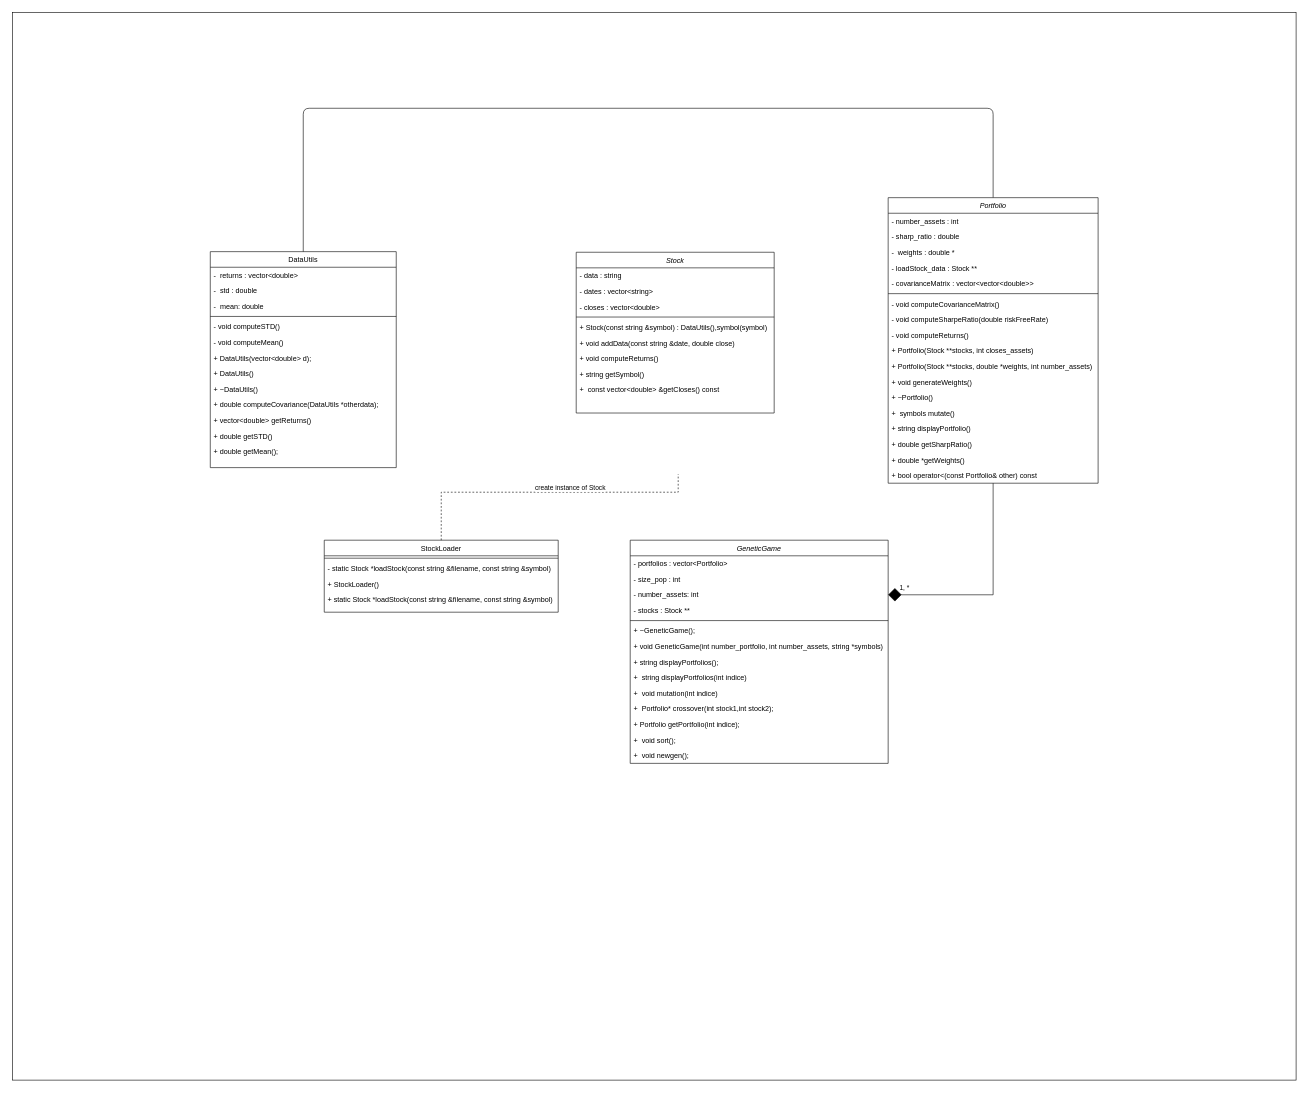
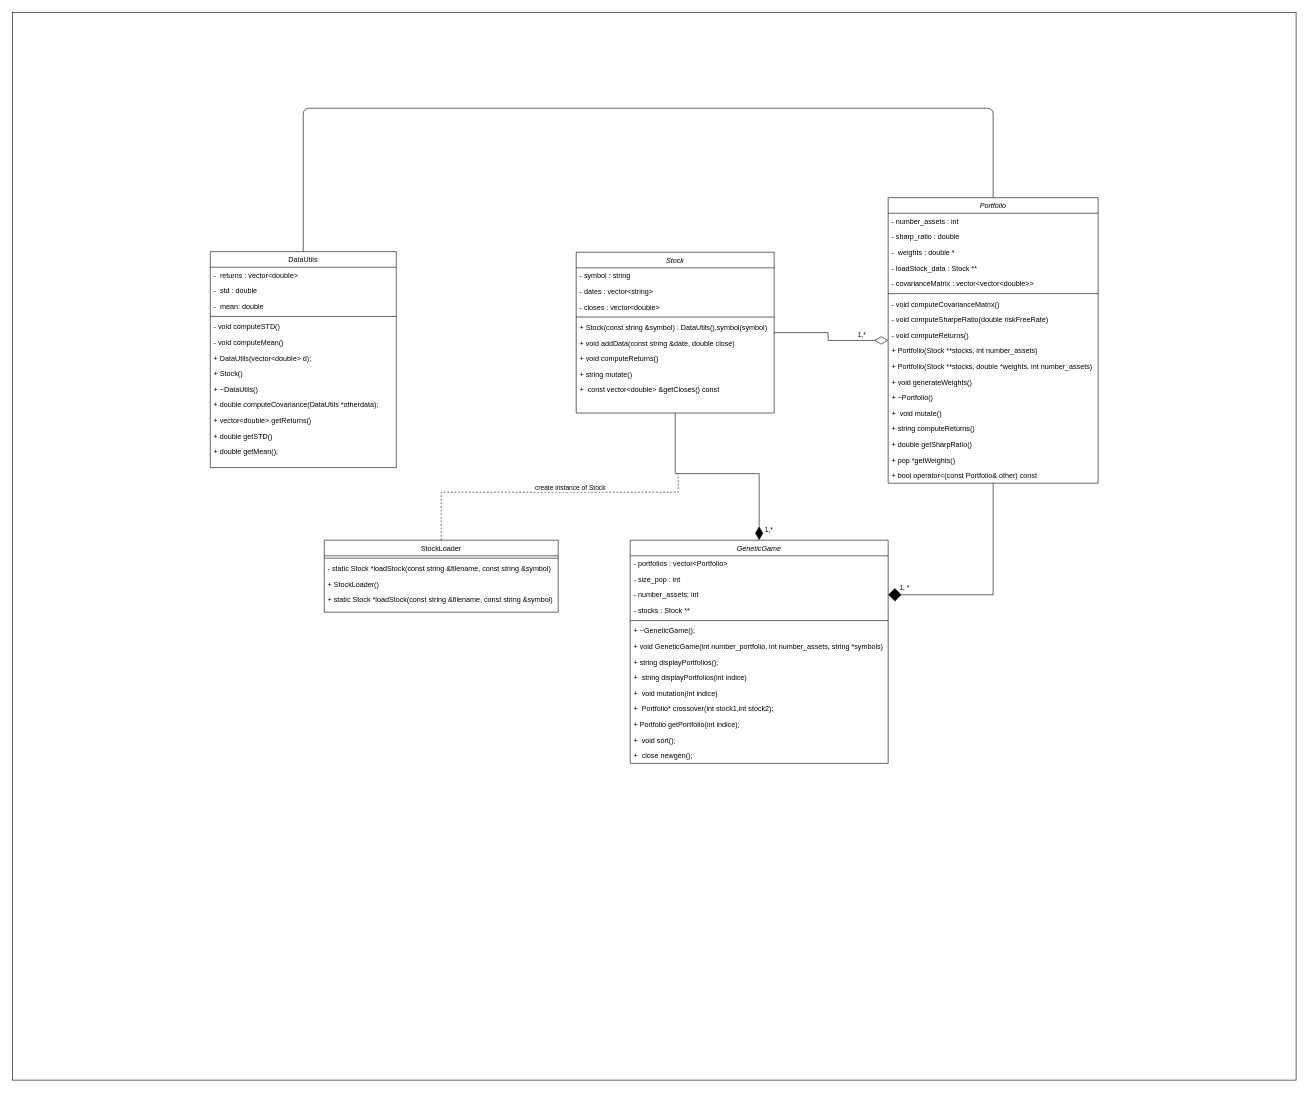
(605, 276) -> (608, 276)
none -> (828, 333)
(977, 351) -> (978, 351)
(238, 374) -> (232, 374)
(616, 374) -> (611, 374)
(927, 413) -> (921, 413)
(940, 429) -> (940, 429)
(933, 460) -> (928, 460)
none -> (716, 474)
(665, 756) -> (667, 756)
